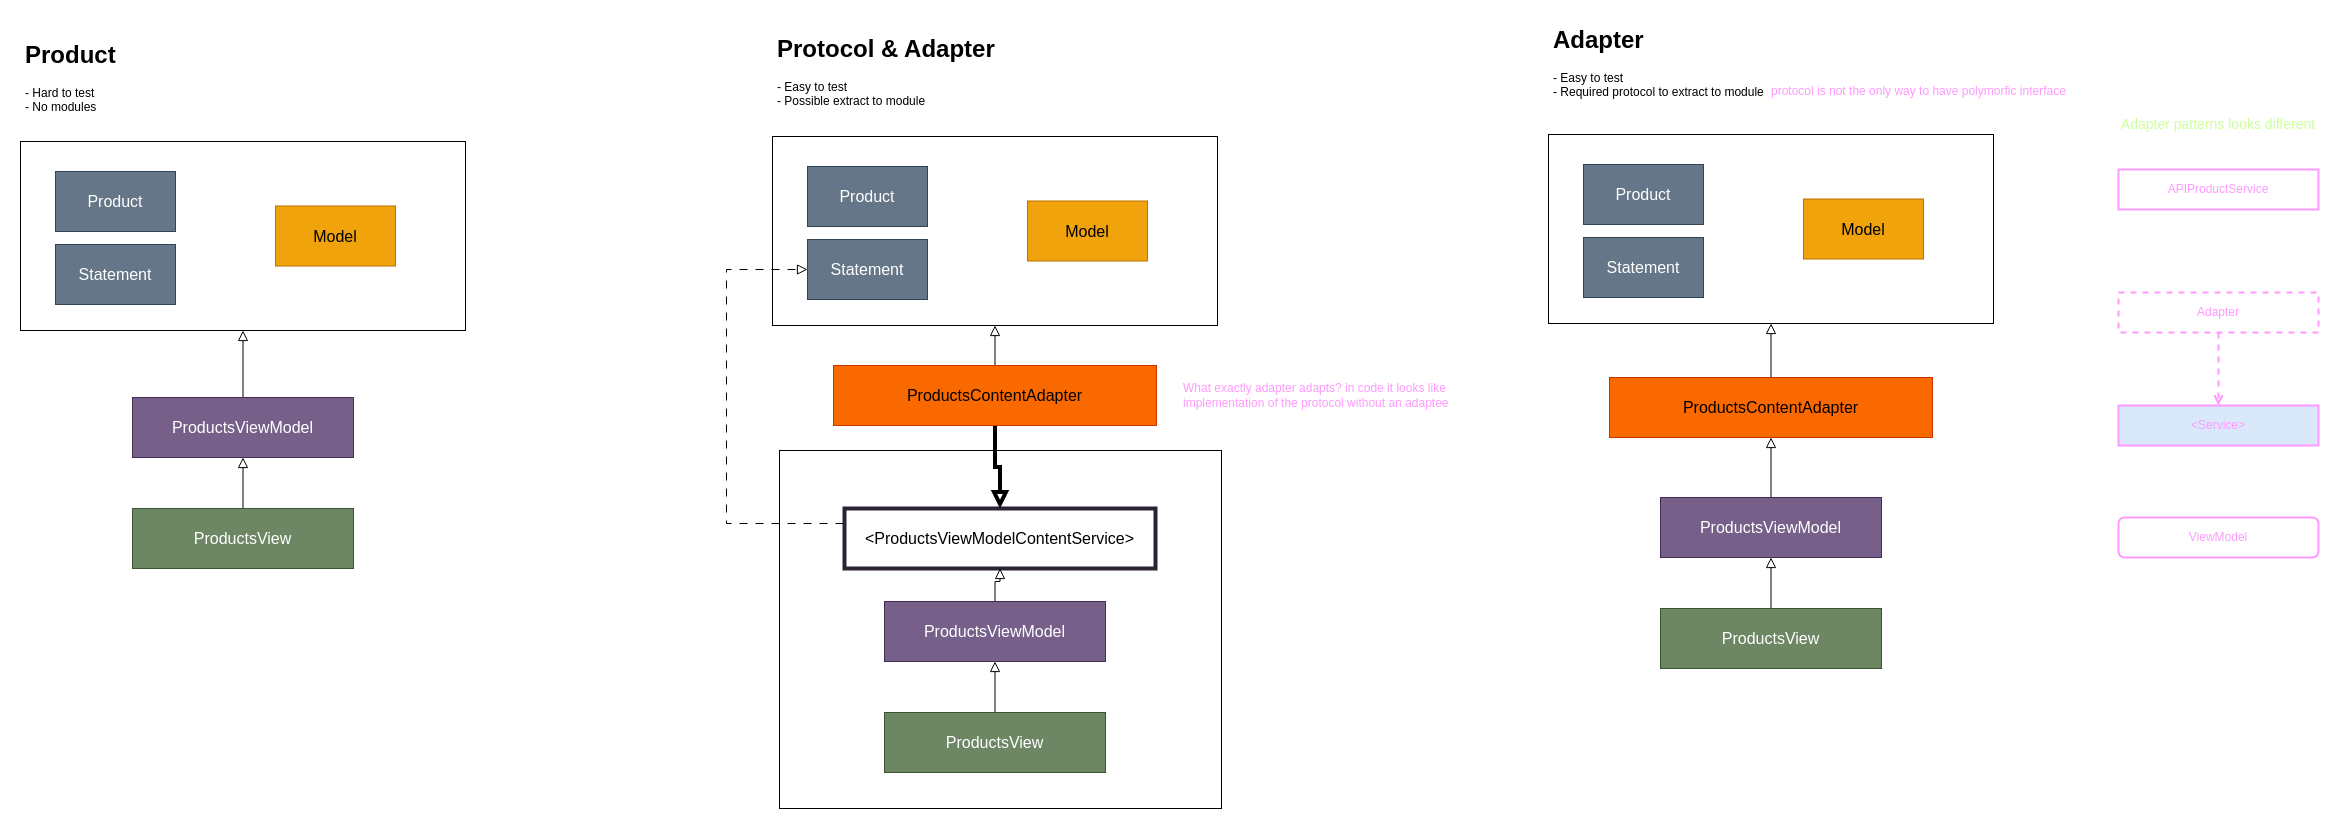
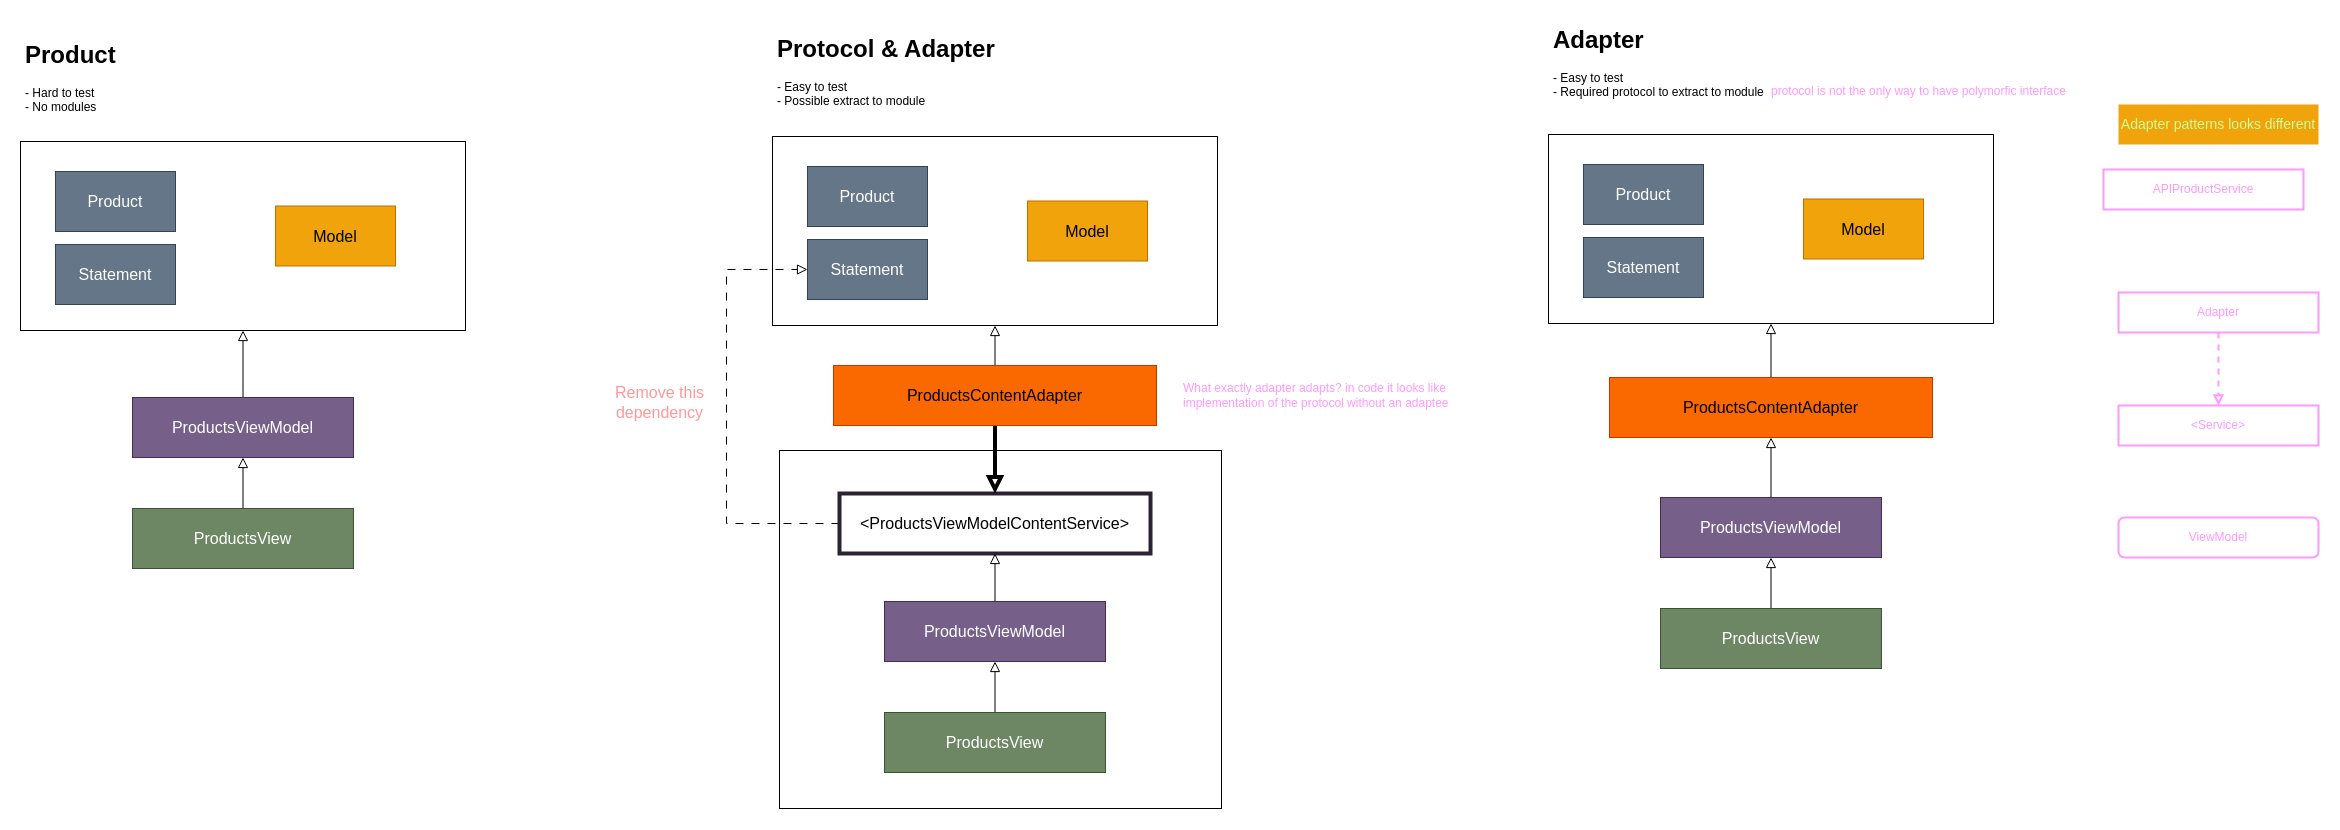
(2219, 125) -> (2219, 125)
(2219, 190) -> (2204, 190)
(2219, 313) -> (2219, 313)
(2219, 395) -> (2219, 393)
none -> (660, 402)
(2219, 426) -> (2219, 426)
(1000, 539) -> (995, 524)
